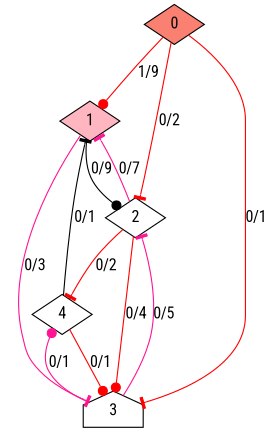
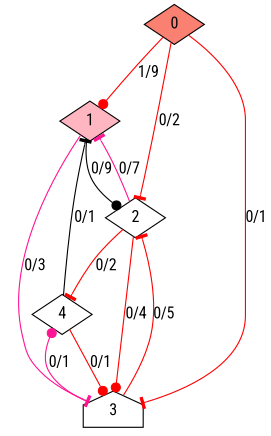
(153, 320) -> (153, 320)
